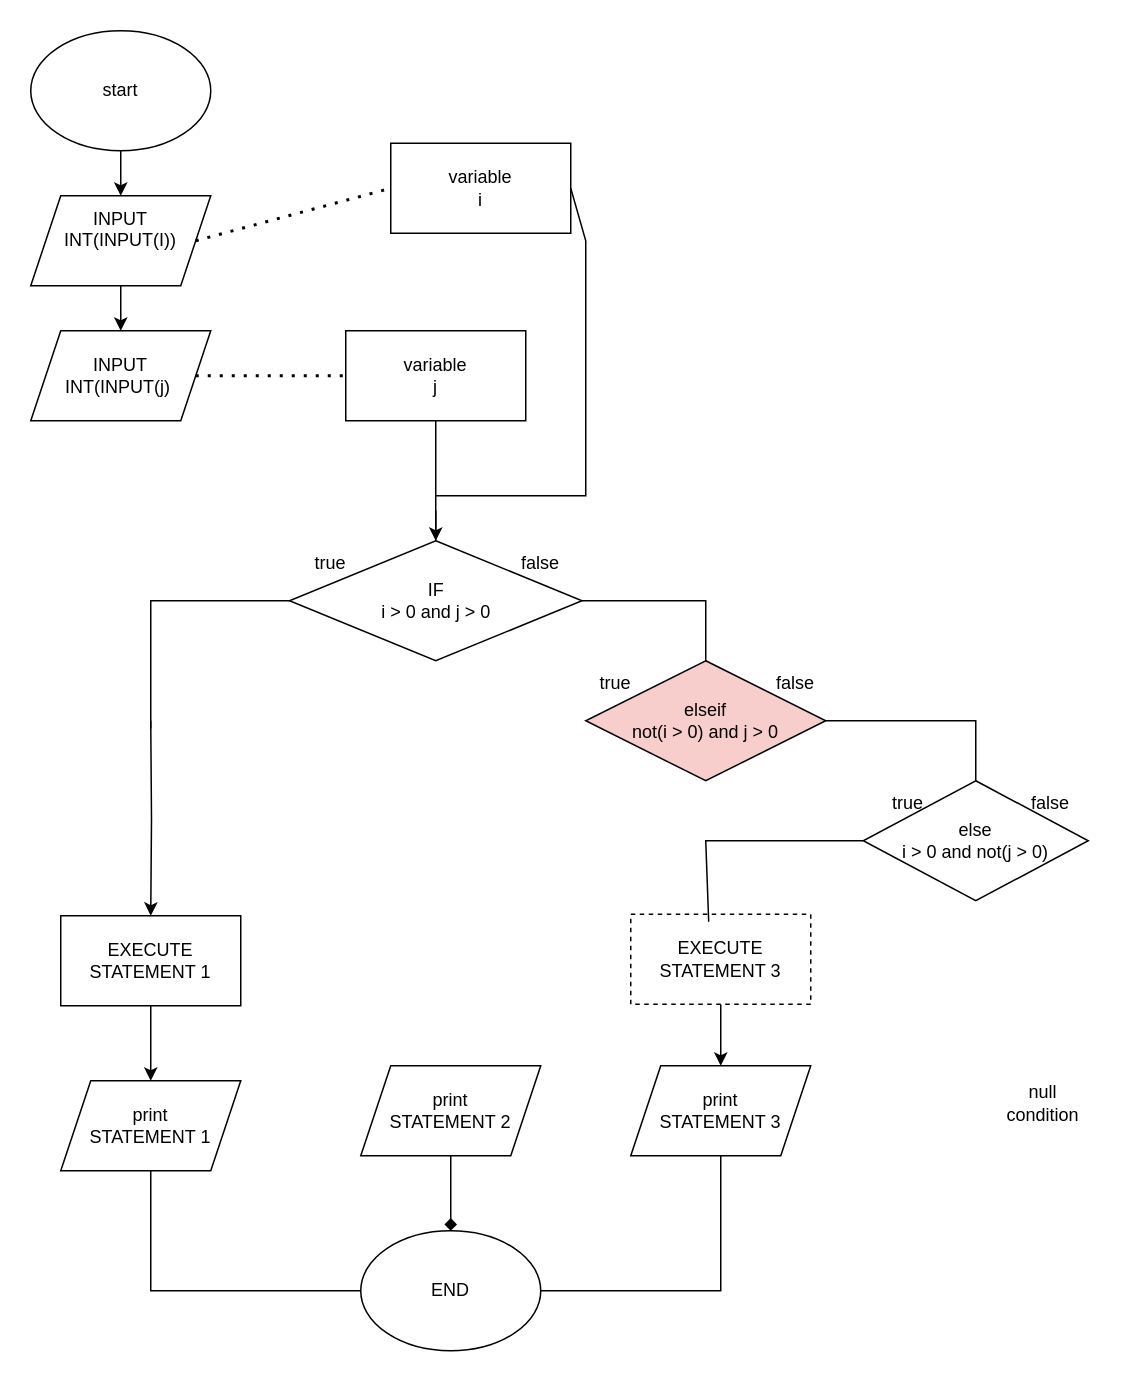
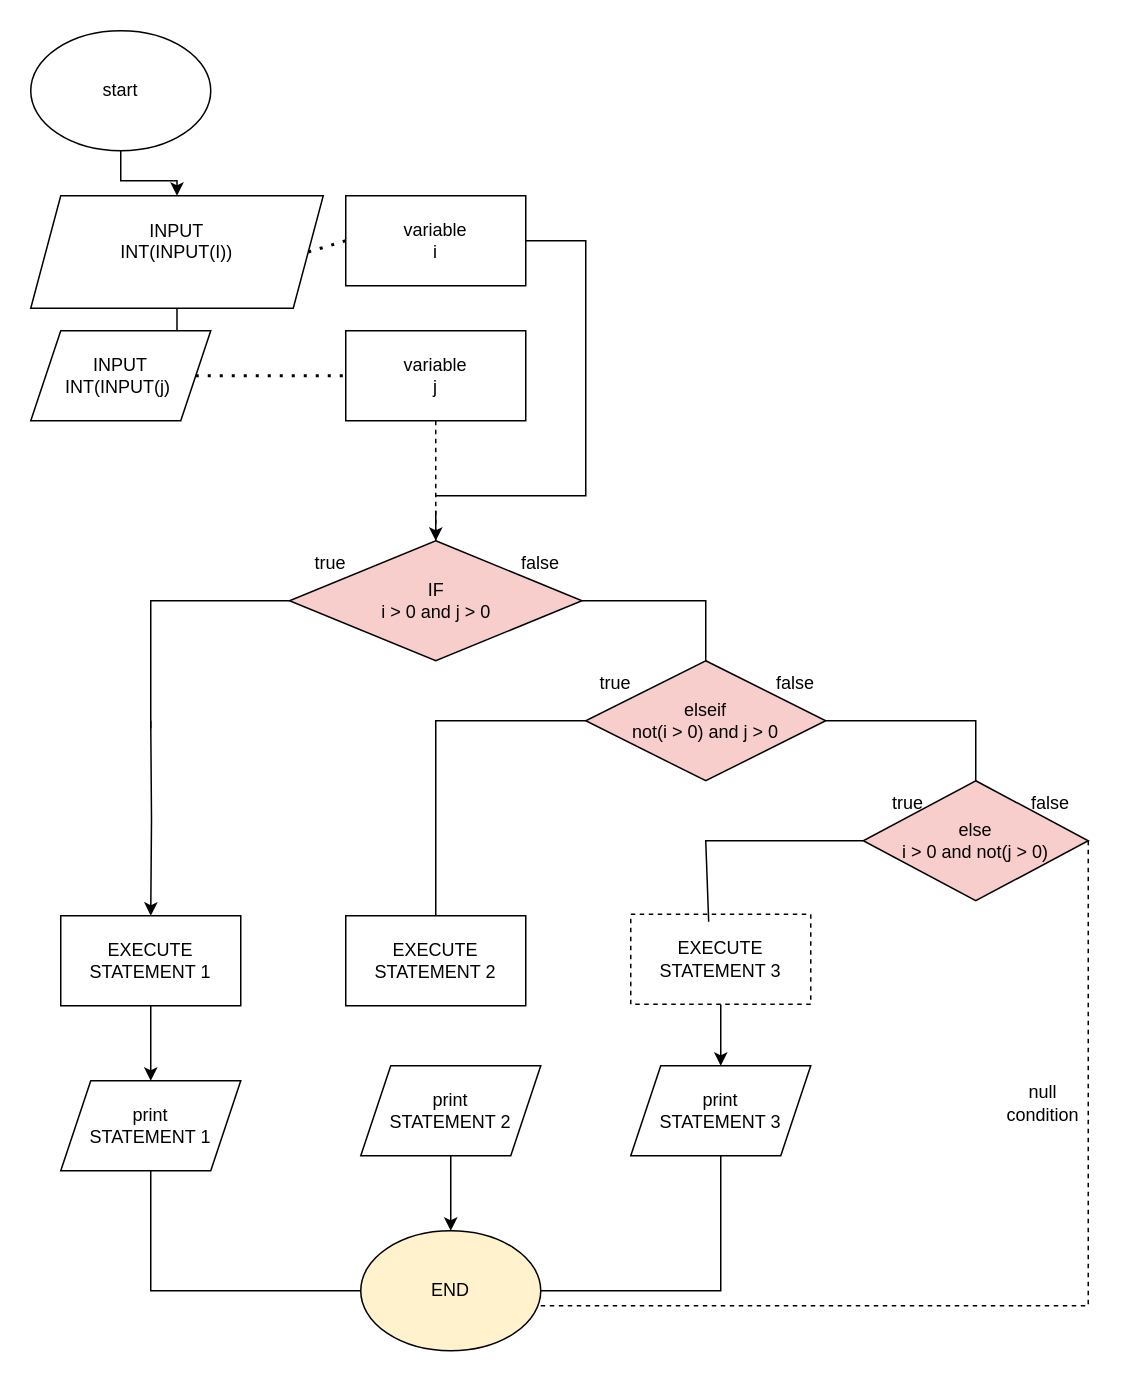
(481, 188) -> (436, 241)
(121, 241) -> (177, 252)
(436, 466) -> (436, 466)
(436, 601) -> (436, 601)
none -> (436, 744)
(976, 841) -> (976, 841)
none -> (436, 961)
(451, 1218) -> (451, 1219)
(451, 1291) -> (451, 1291)
none -> (1047, 1306)
